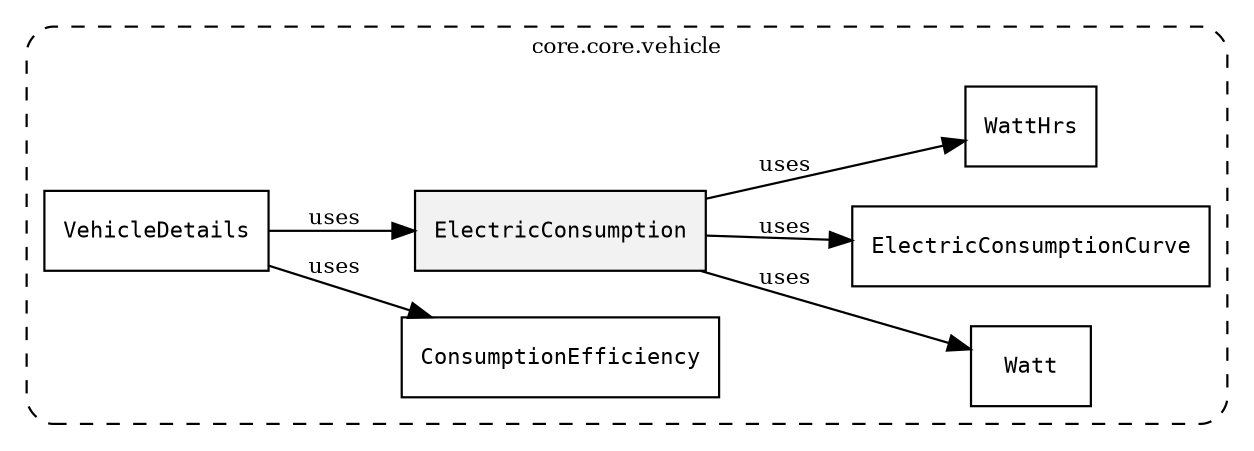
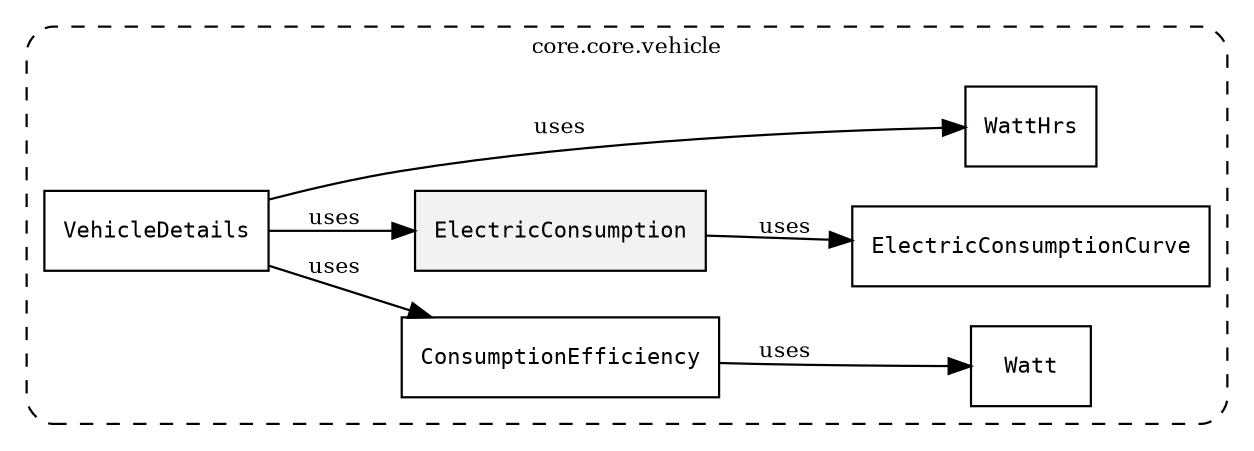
(825, 172) -> (603, 147)
(825, 307) -> (834, 365)
